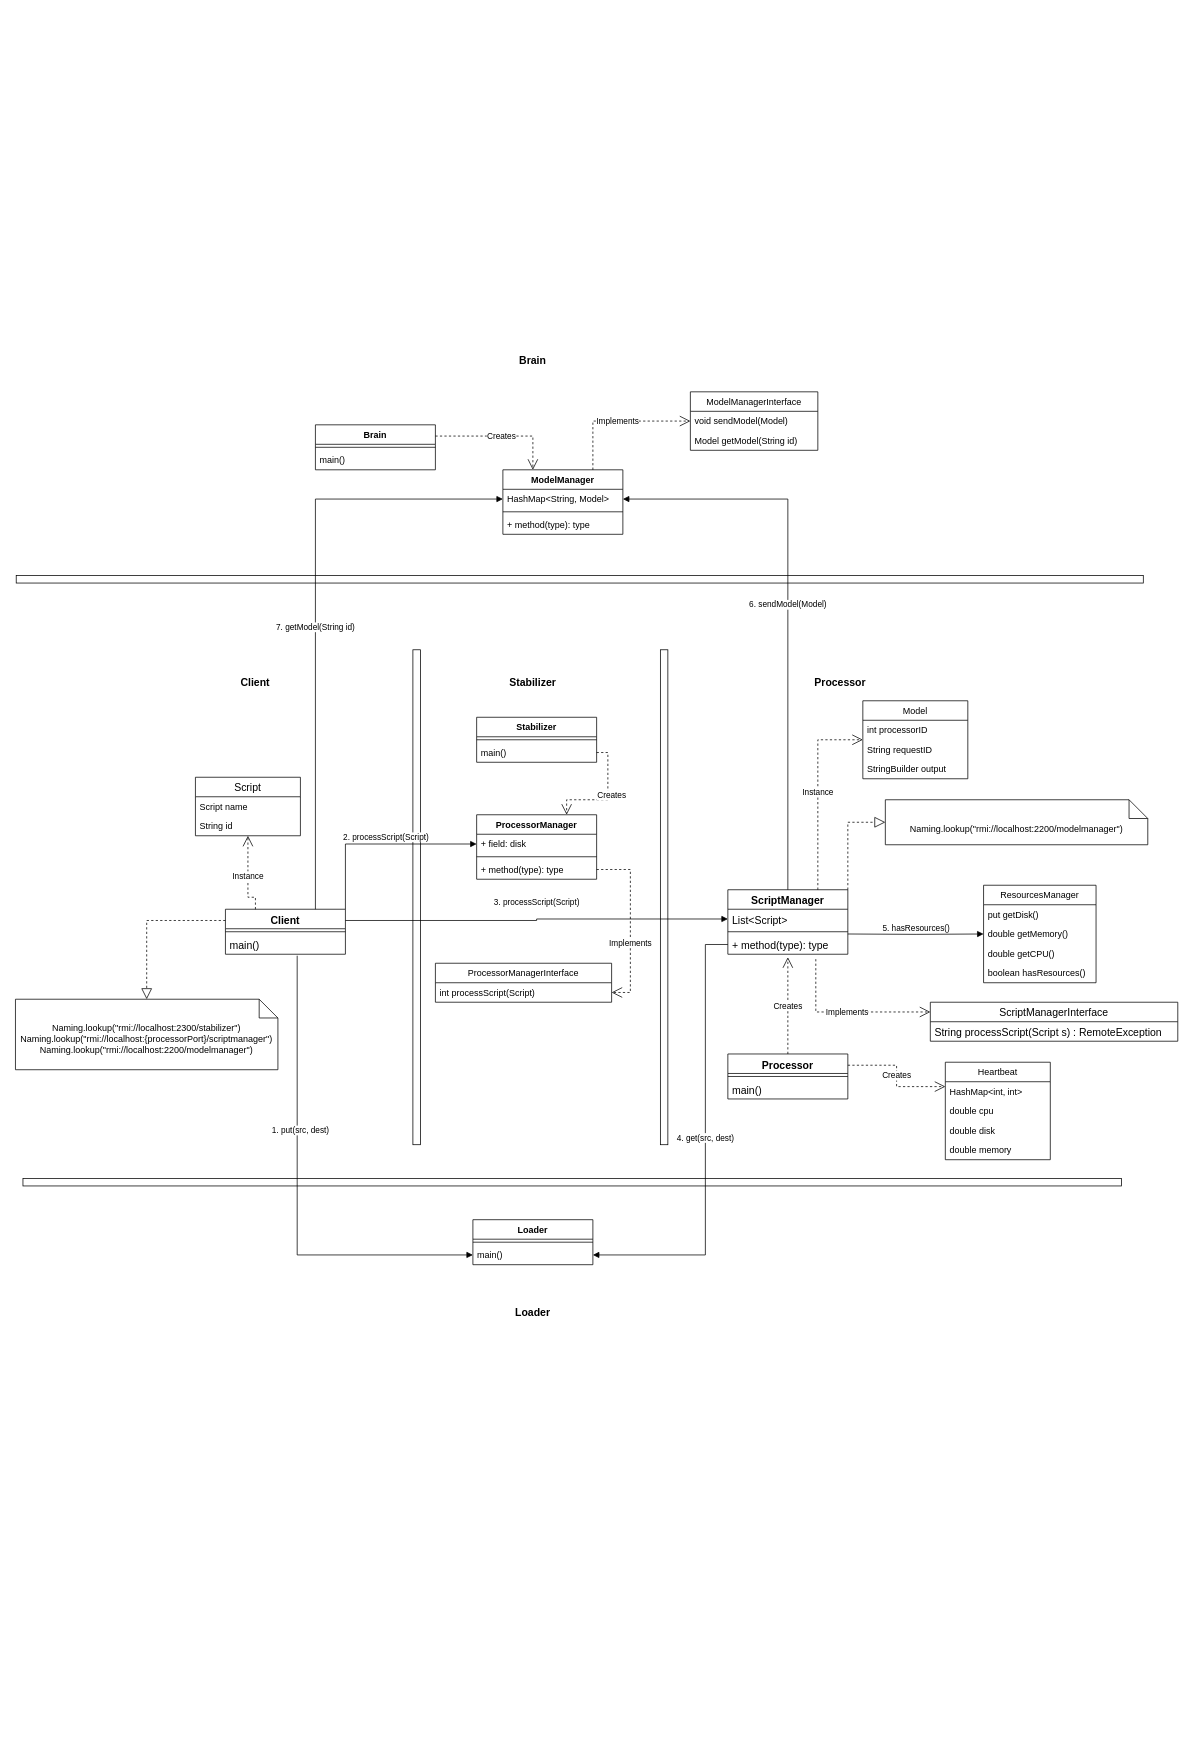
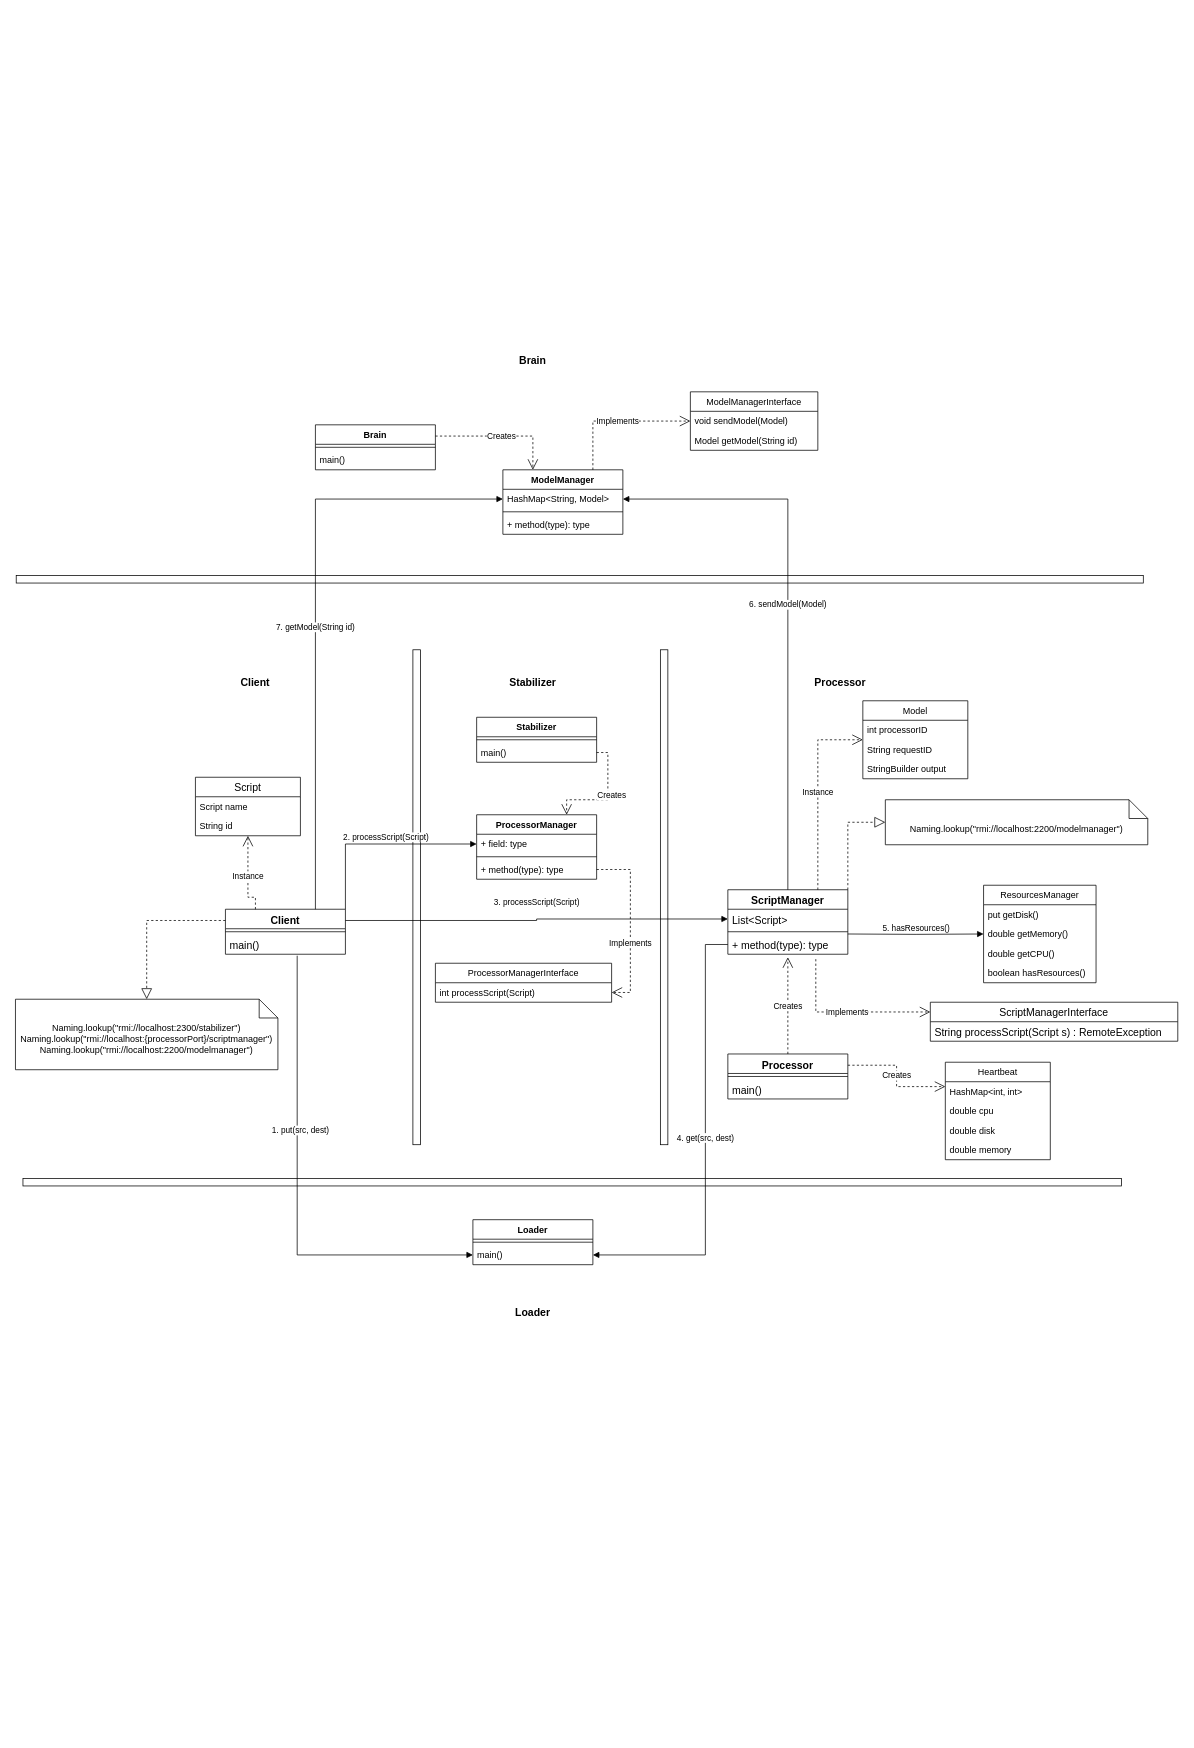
(506, 845) -> (508, 845)
